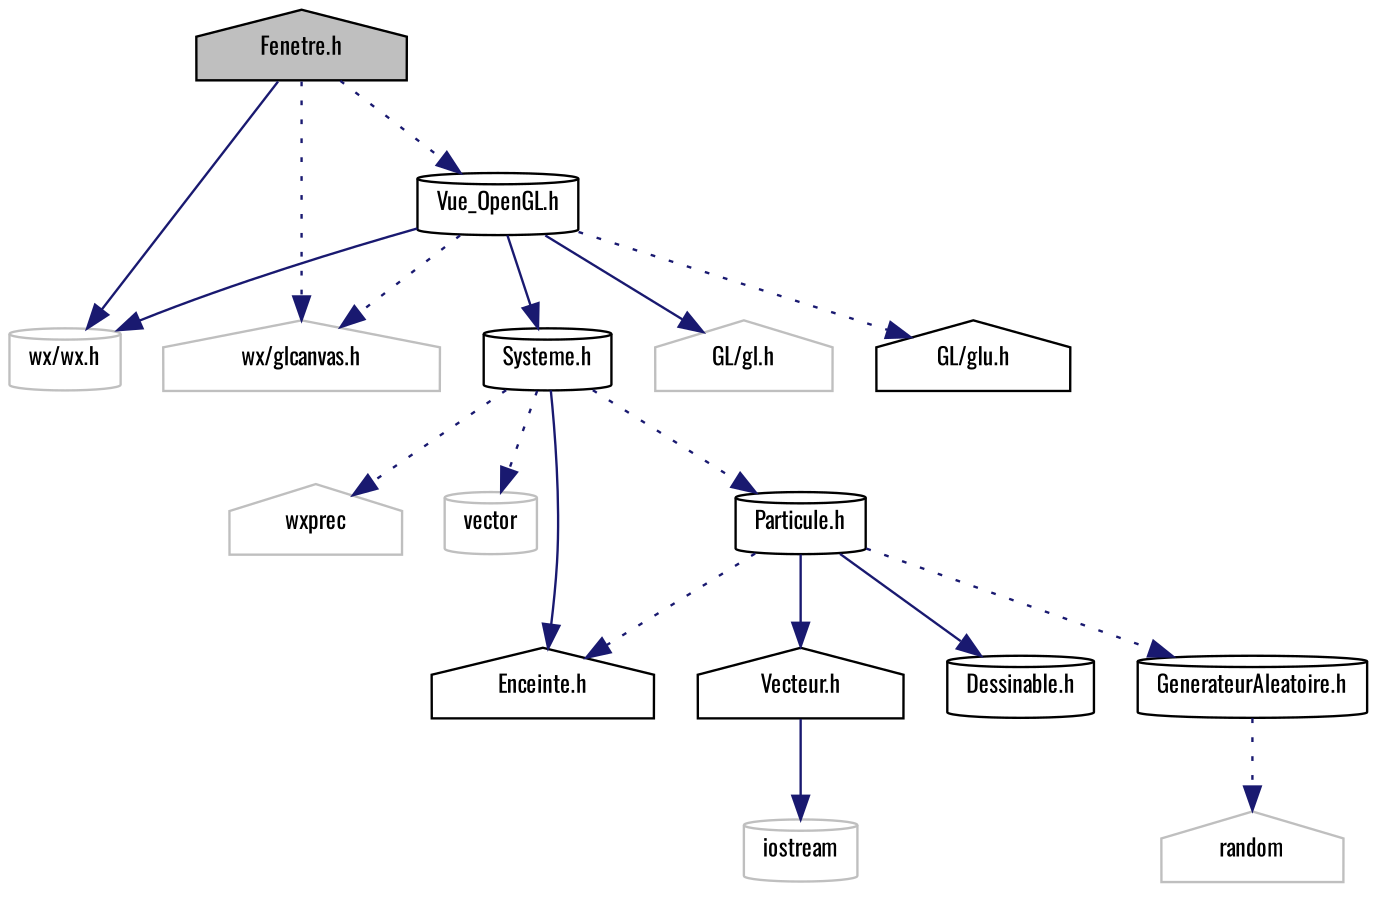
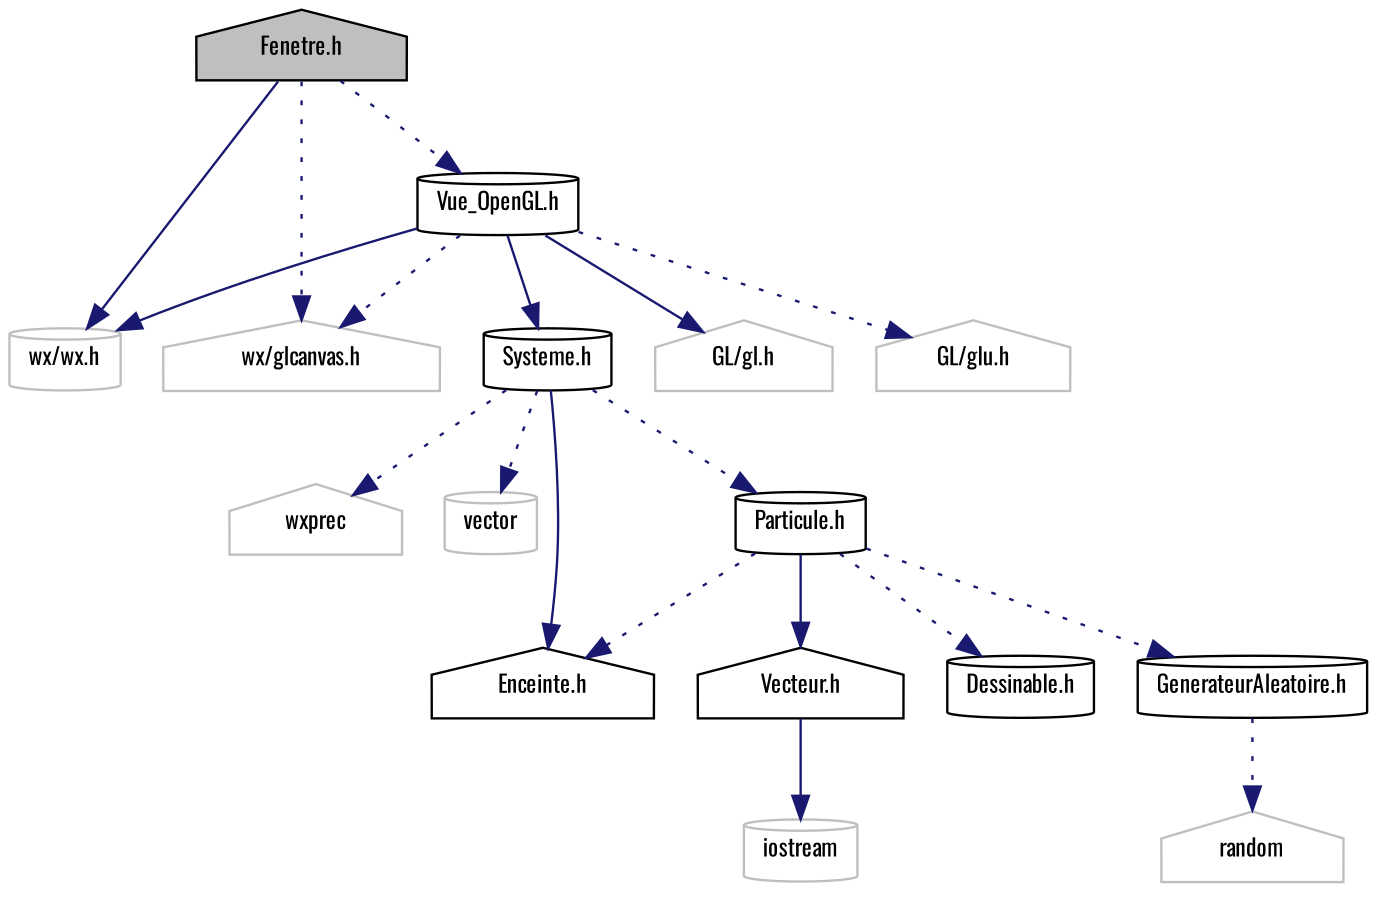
(973, 359) -> (973, 359)
(900, 598) -> (900, 598)
